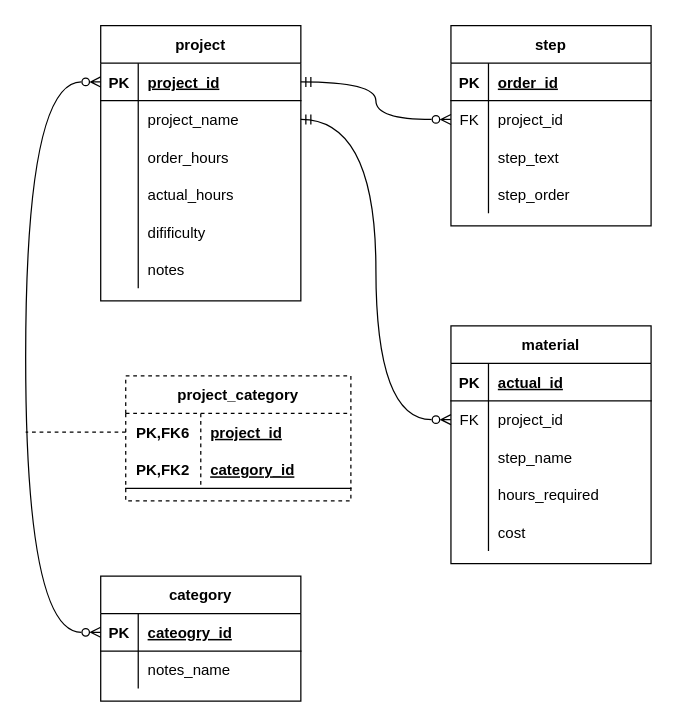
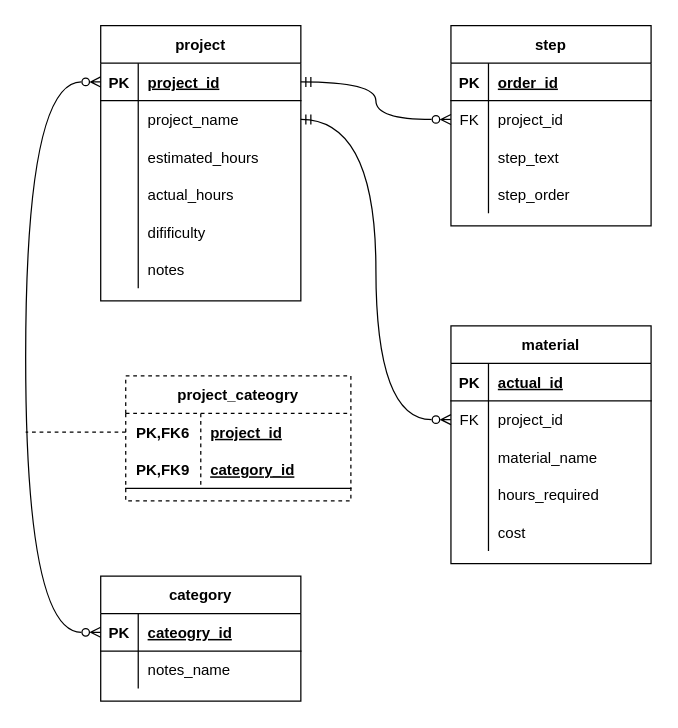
(194, 158) -> (209, 158)
(238, 395) -> (238, 395)
(535, 458) -> (548, 458)
(163, 470) -> (163, 470)
